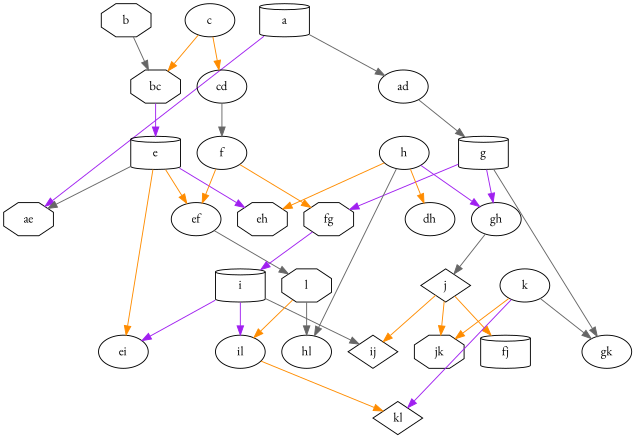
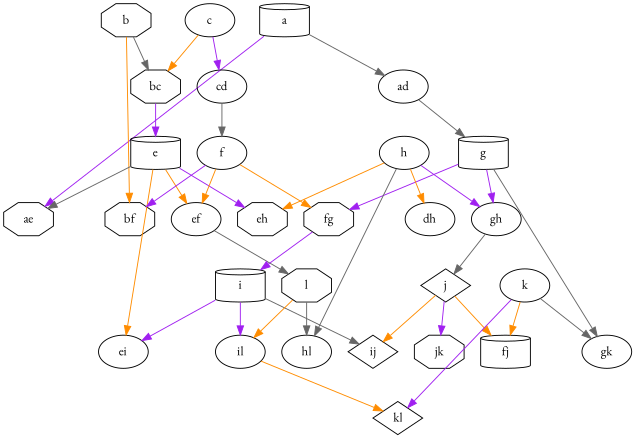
(215, 49) -> (215, 49)
none -> (130, 219)
(443, 314) -> (443, 314)
(486, 316) -> (517, 314)
